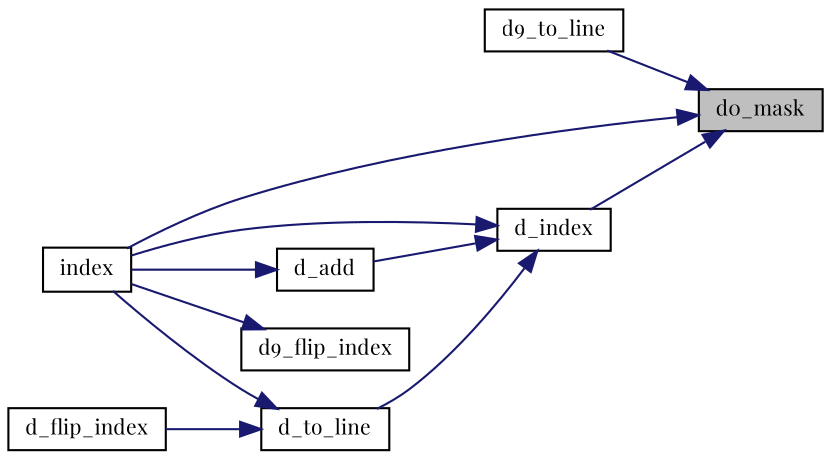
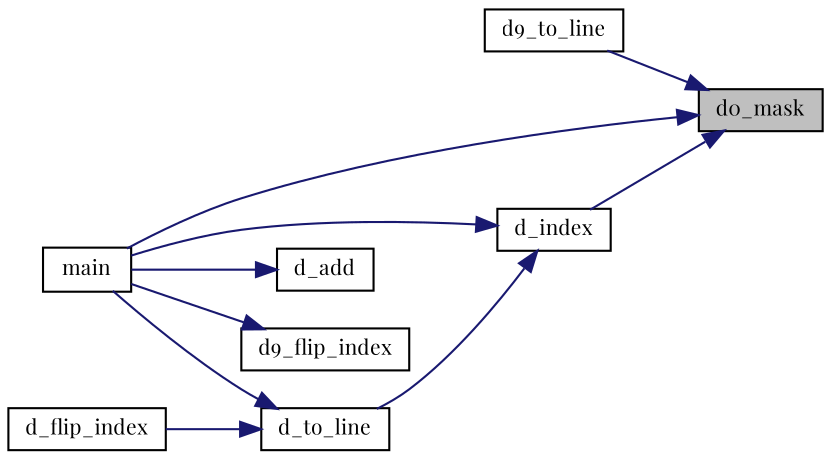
(425, 252) -> none
(87, 270) -> (87, 270)
